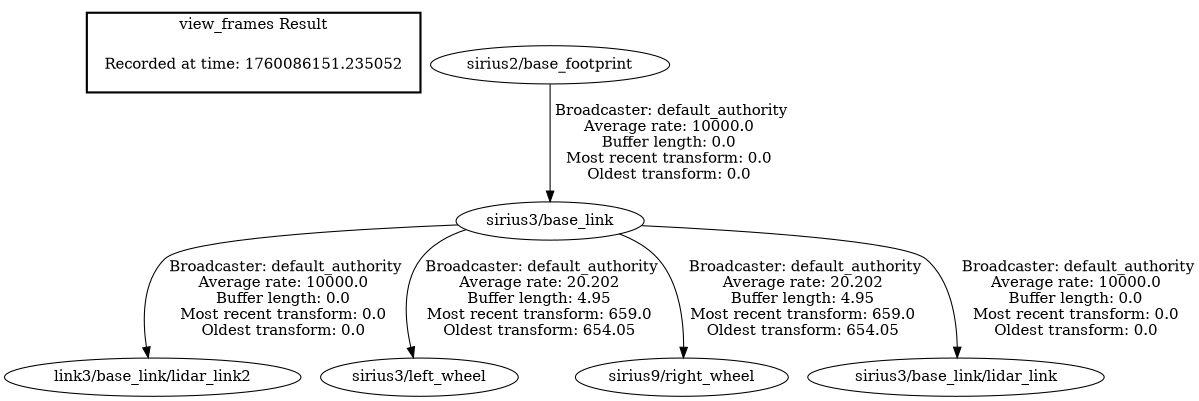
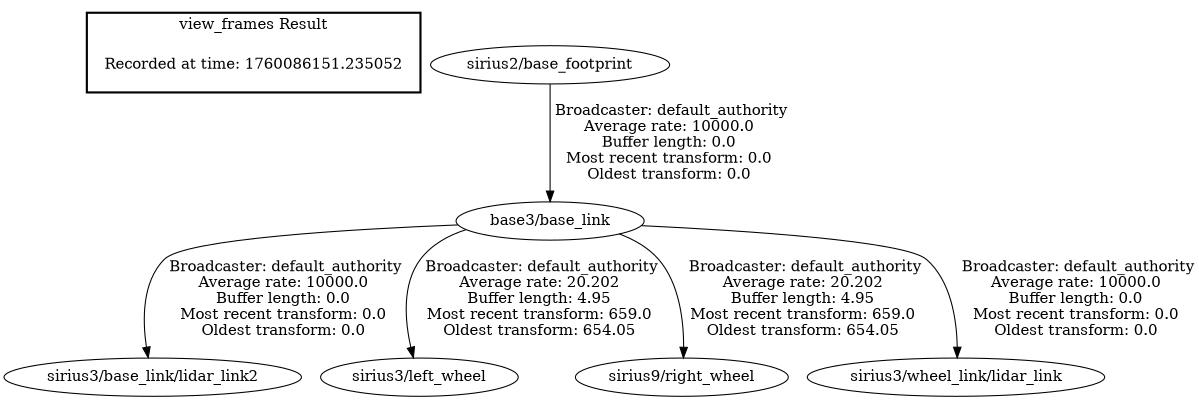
(550, 221) -> (550, 221)
(153, 377) -> (153, 377)
(956, 377) -> (956, 377)
